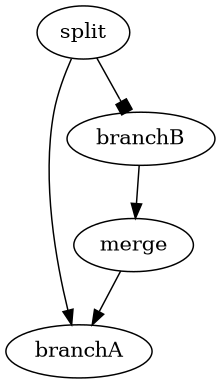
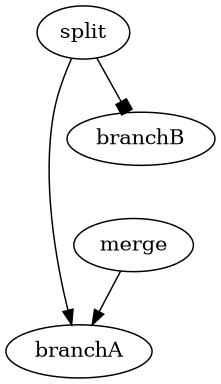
(138, 185) -> none
